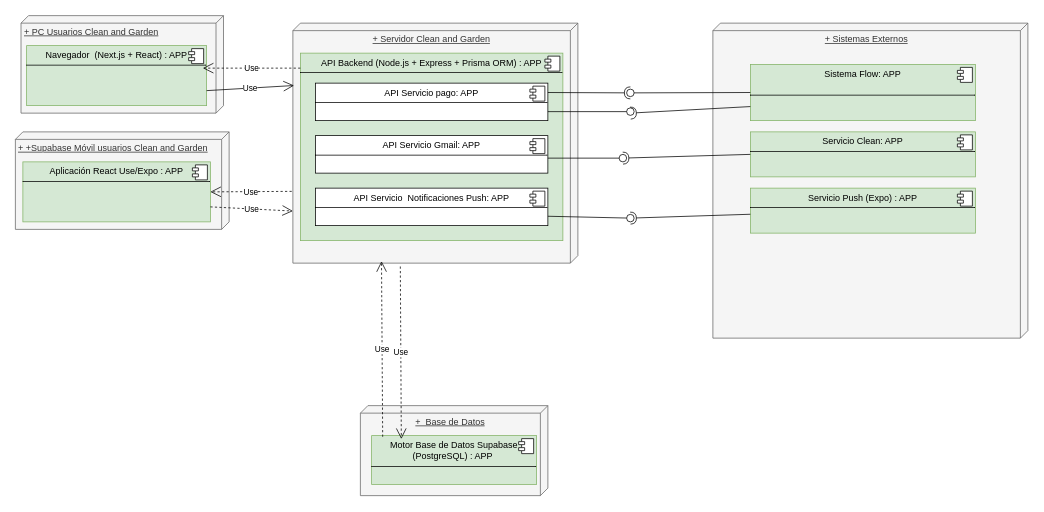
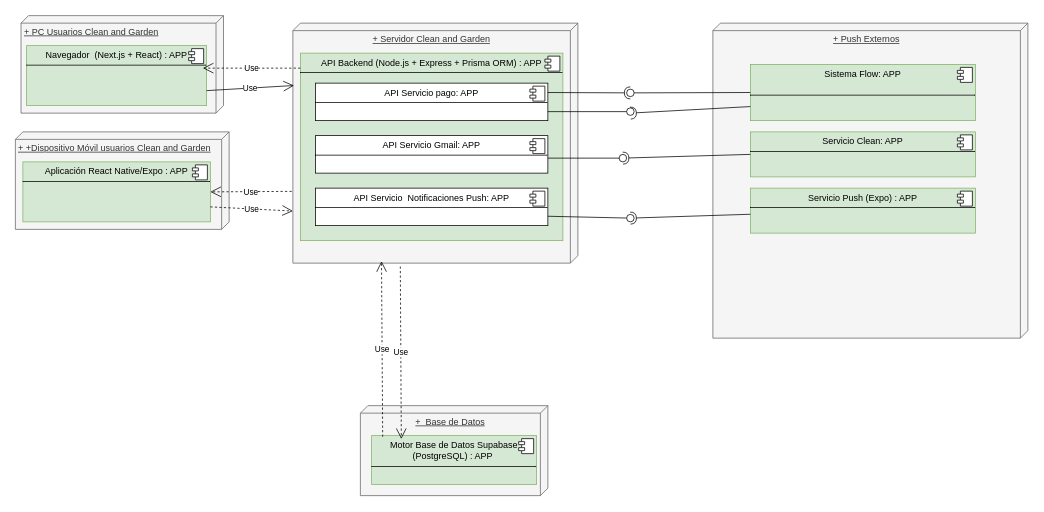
(867, 40) -> (867, 40)
(115, 148) -> (119, 148)
(92, 162) -> (98, 162)
